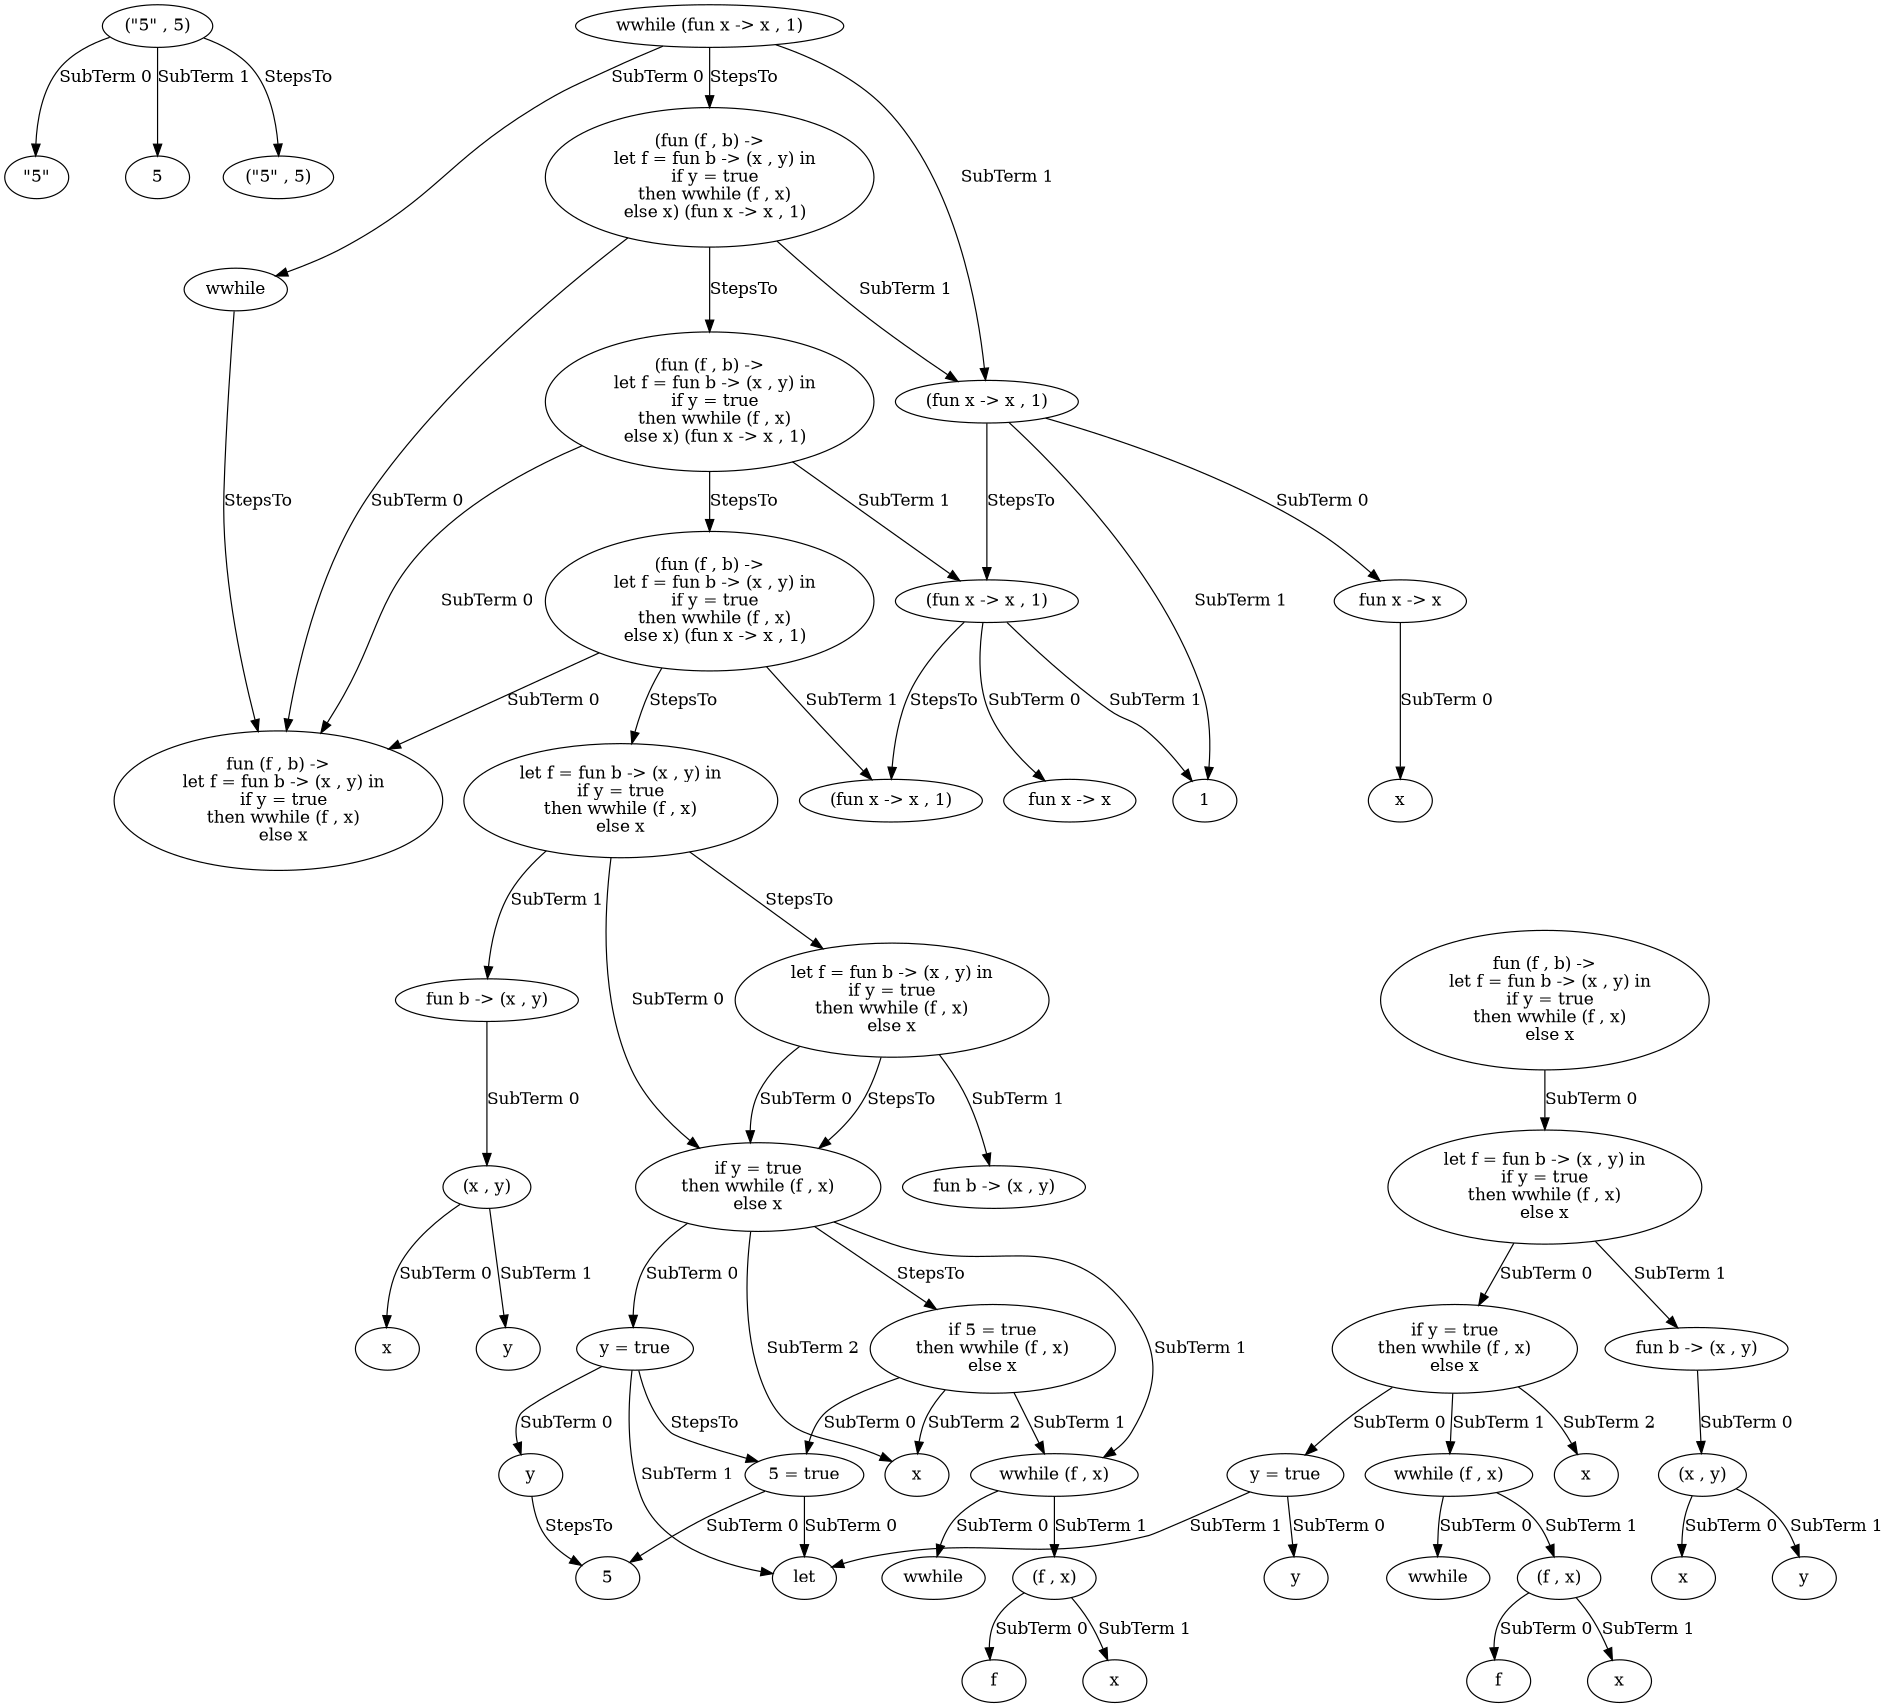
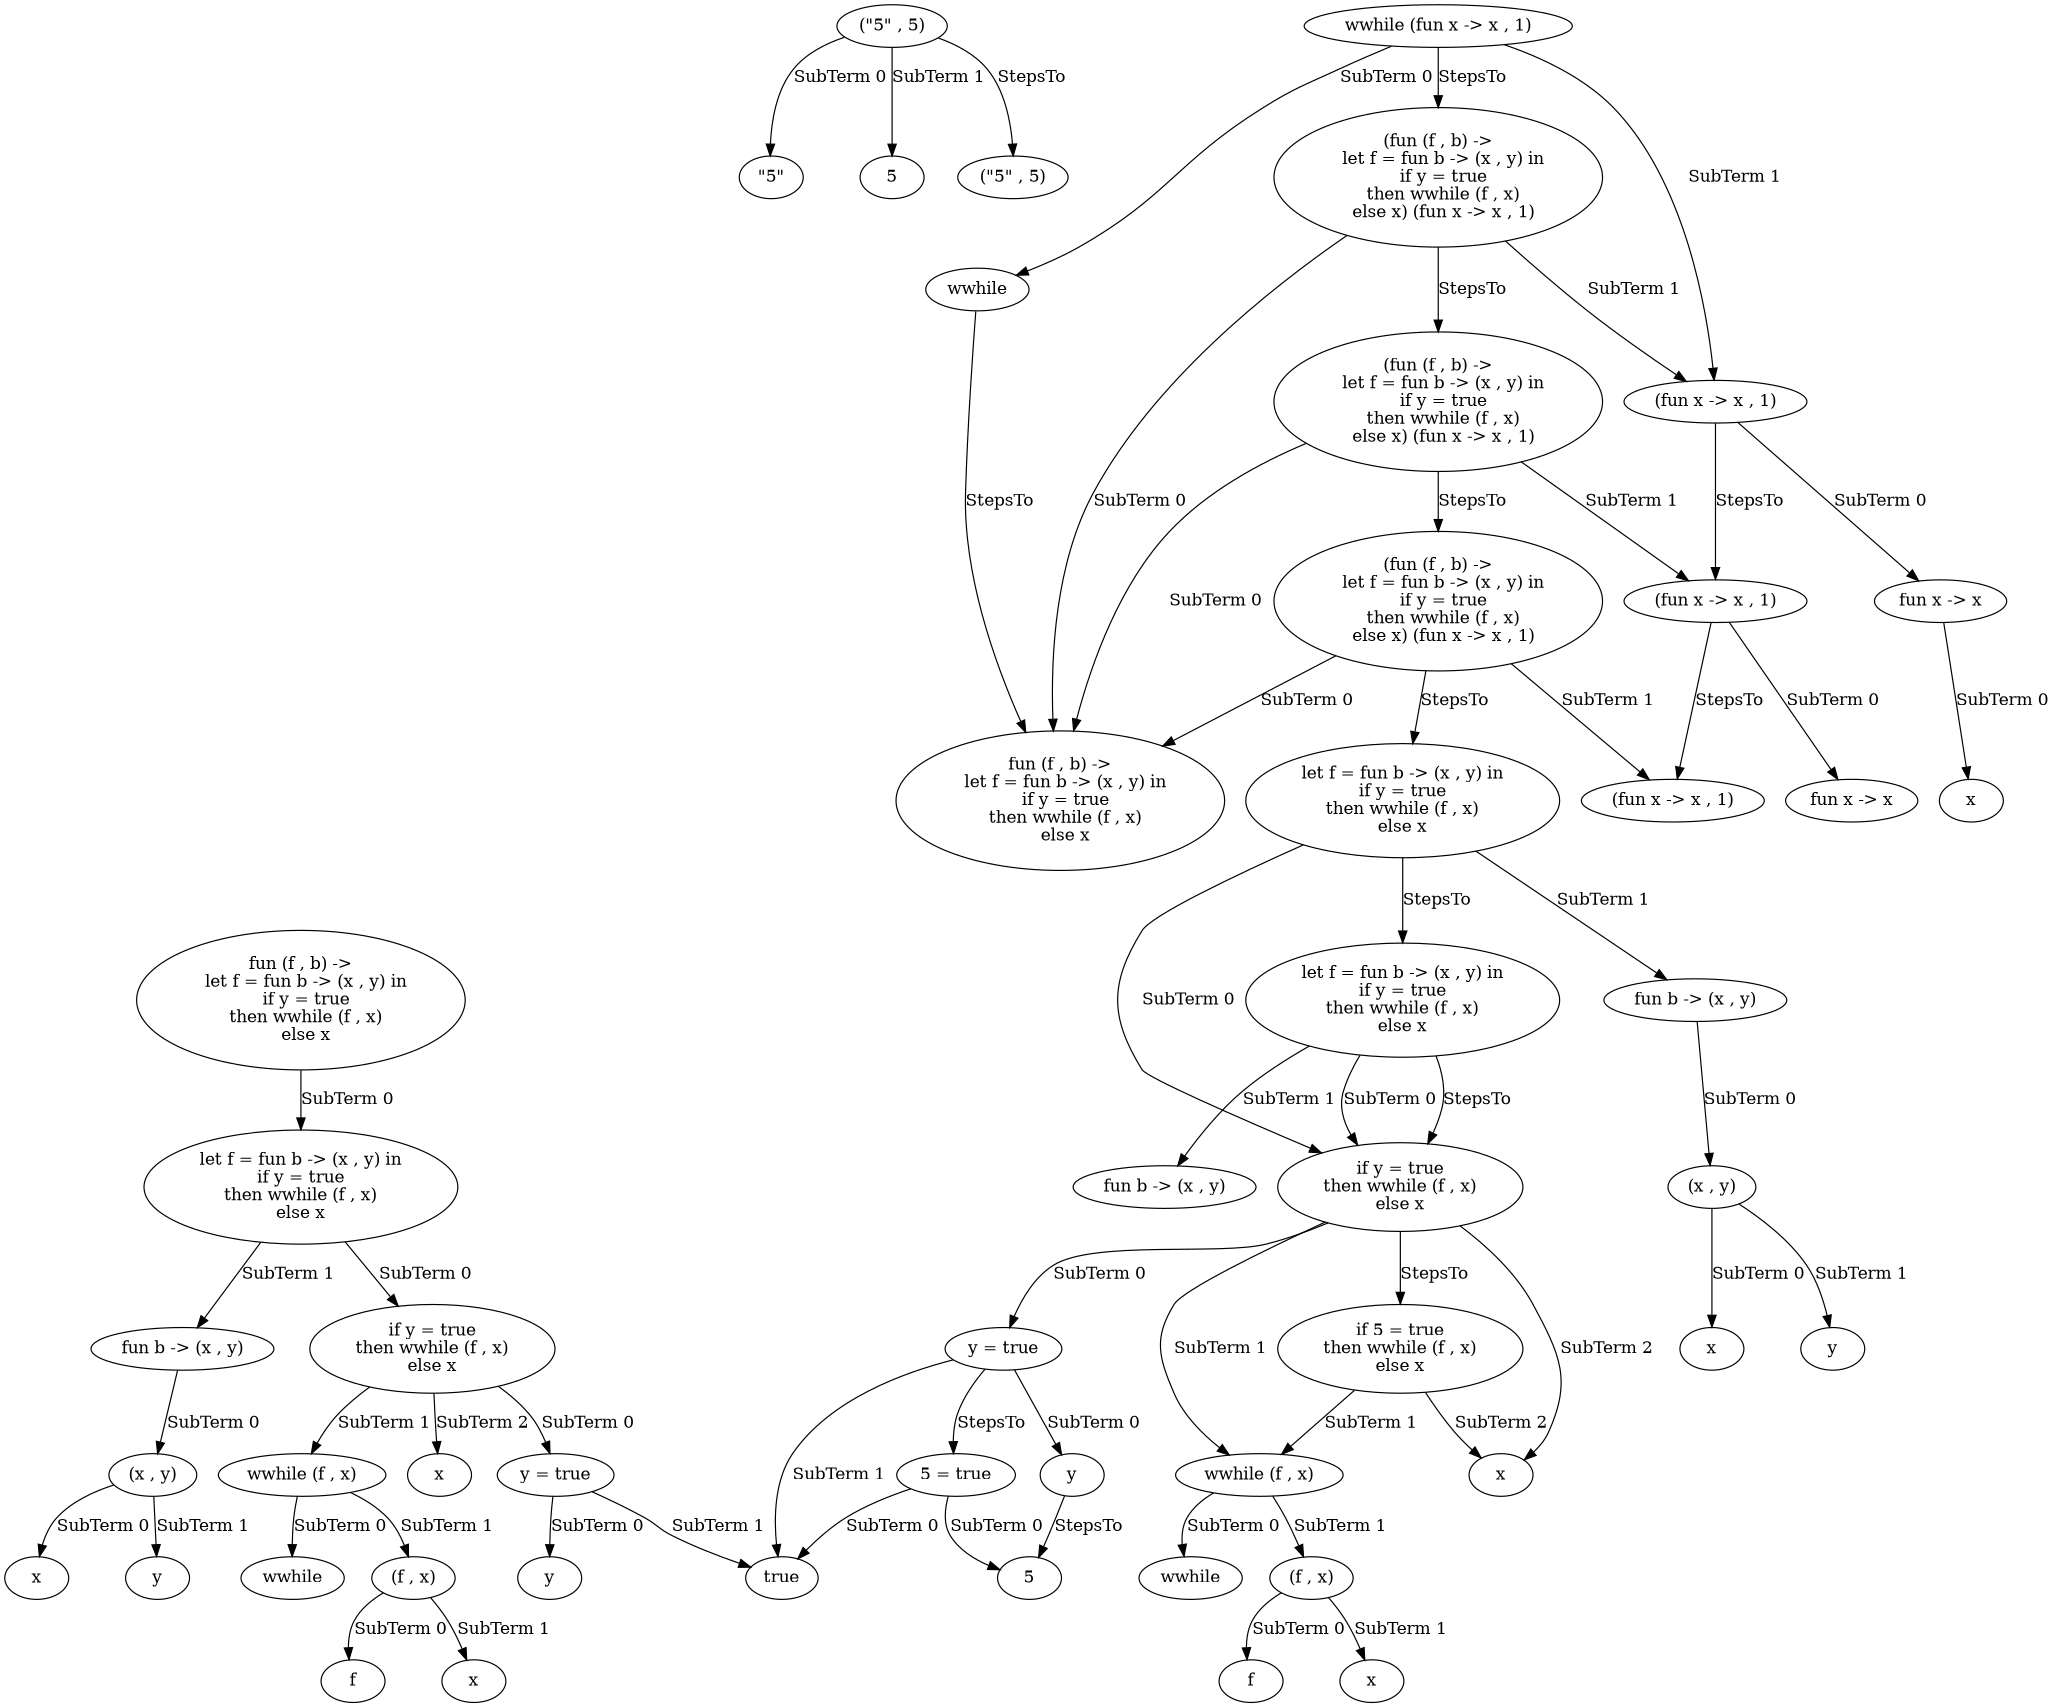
(1205, 801) -> none
(846, 1400) -> none
(804, 1578) -> (782, 1578)
